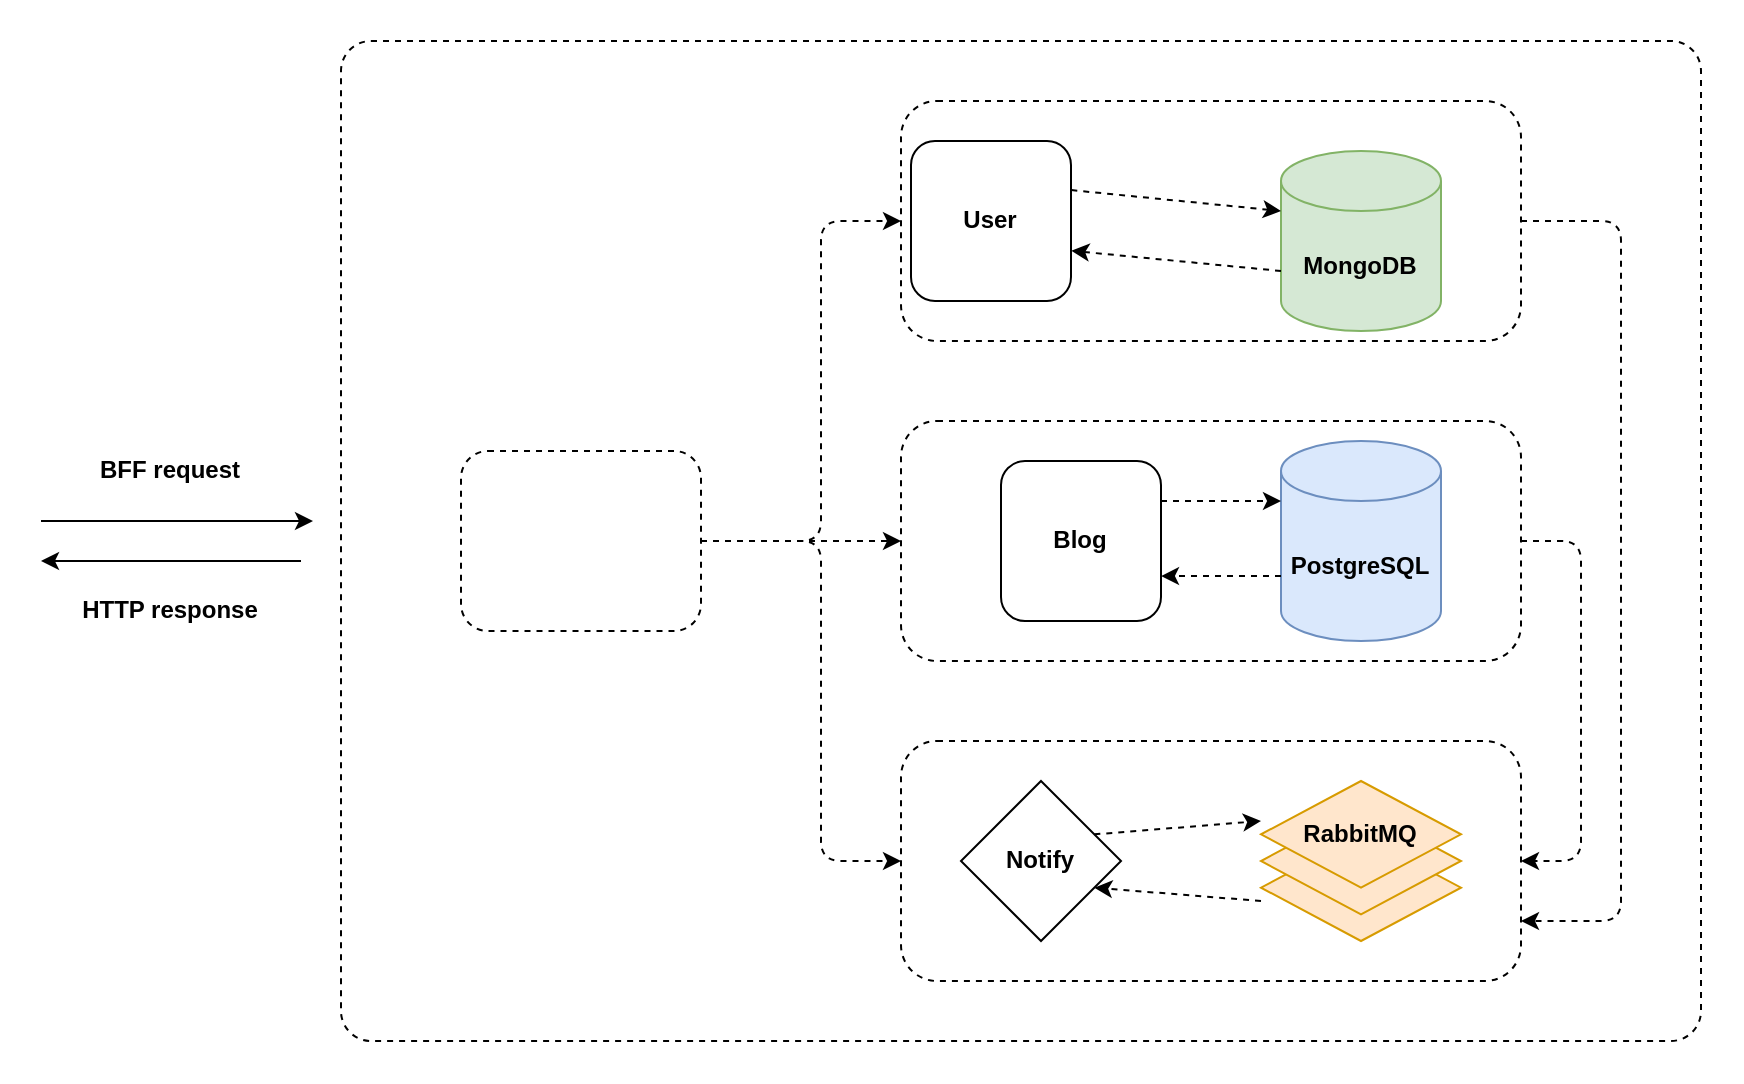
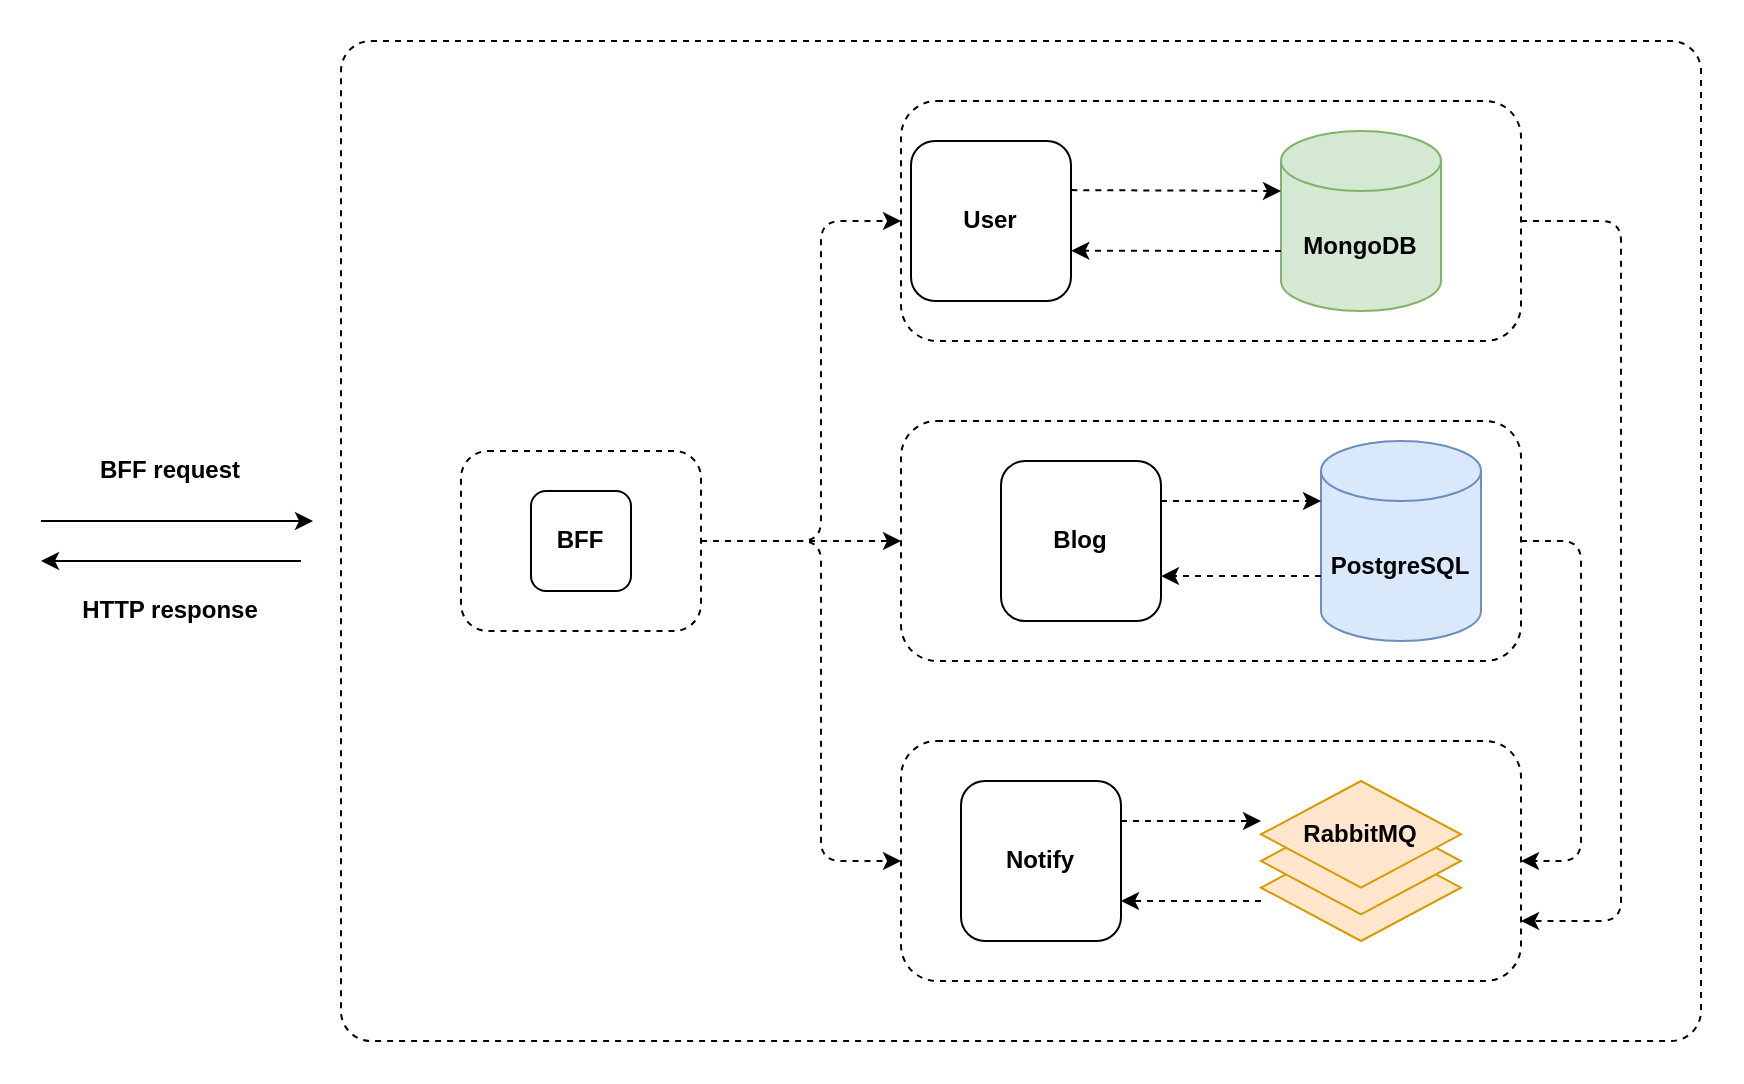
(1361, 241) -> (1361, 221)
none -> (581, 541)
(1361, 541) -> (1401, 541)
(1041, 861) -> (1041, 861)
